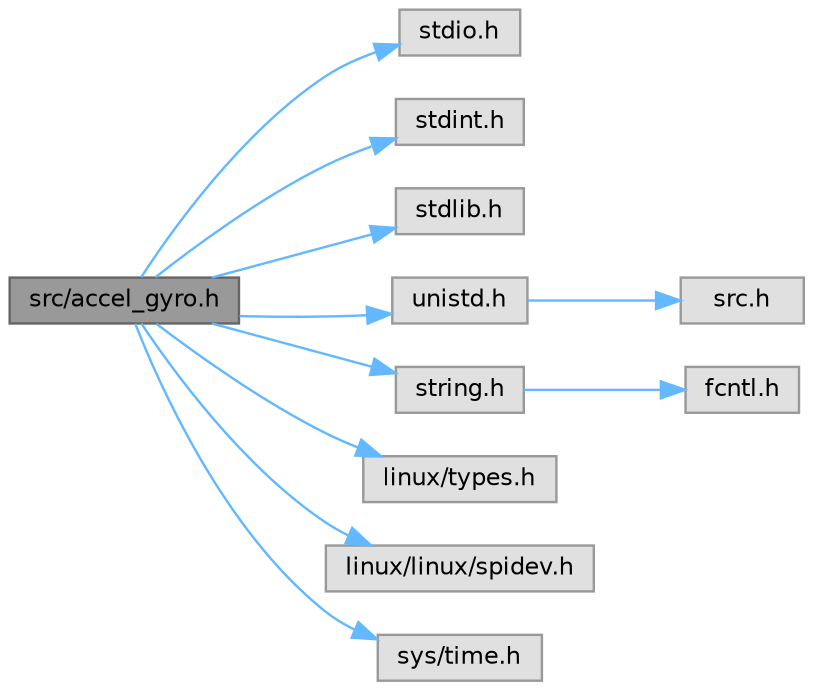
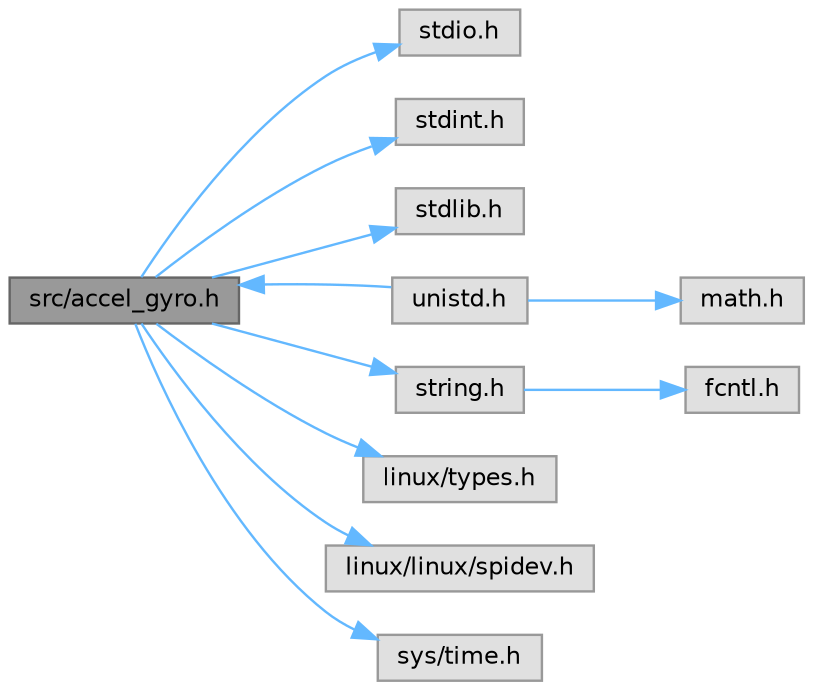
(742, 301) -> (742, 301)
(303, 317) -> (328, 285)
